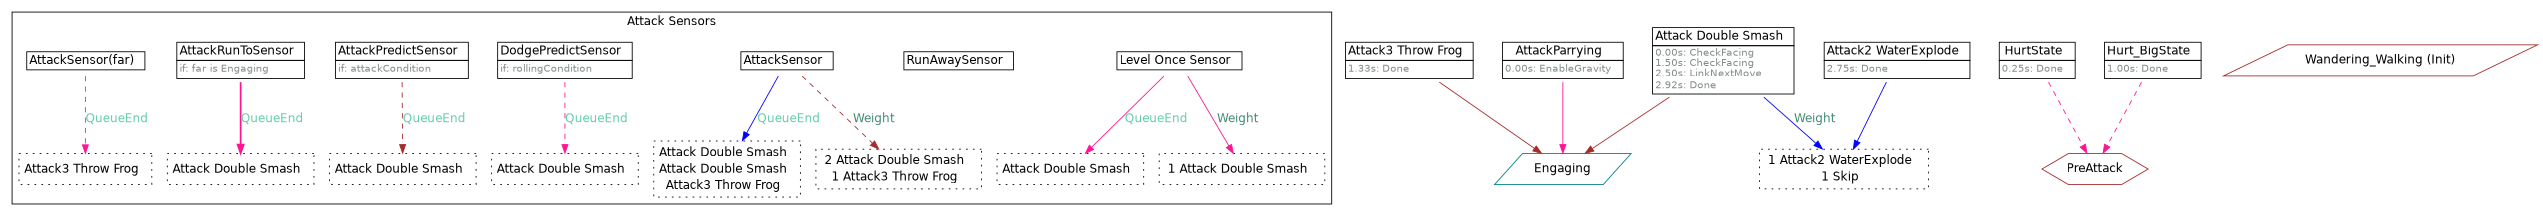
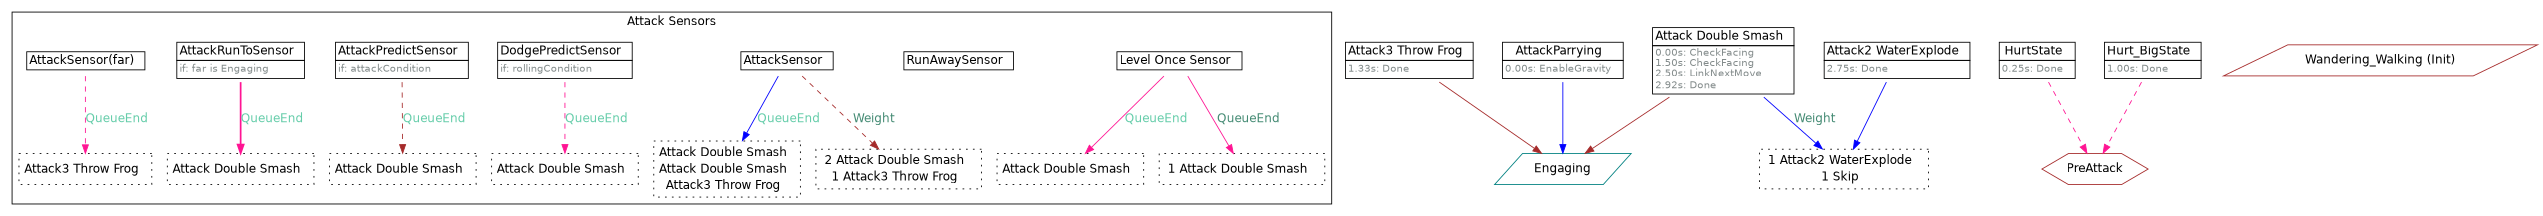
(1563, 113) -> (1563, 113)
(1238, 119) -> (1248, 119)
